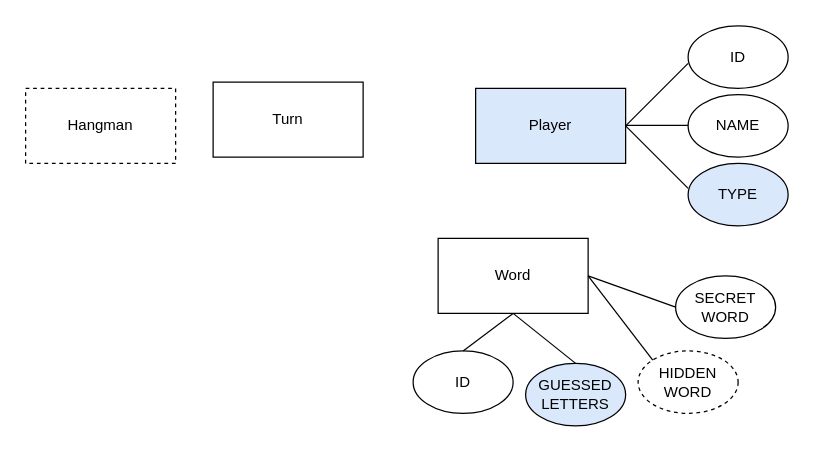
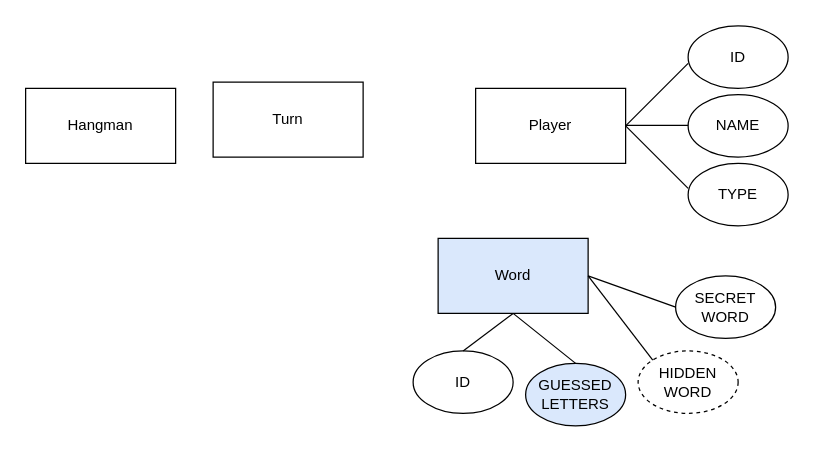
(101, 126) -> (101, 126)
(551, 126) -> (551, 126)
(738, 194) -> (738, 194)
(513, 276) -> (513, 276)
